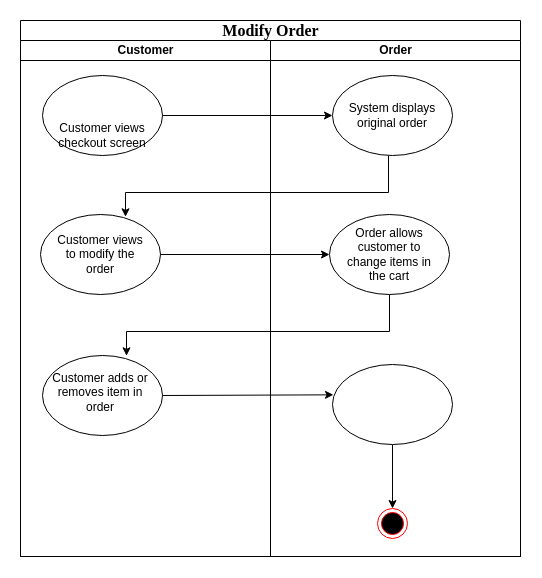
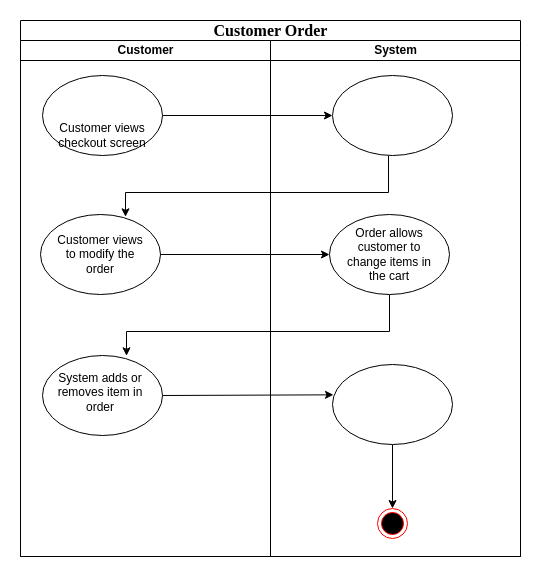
(271, 31) -> (271, 31)
(396, 51) -> (396, 51)
(393, 116) -> none
(101, 393) -> (101, 393)
